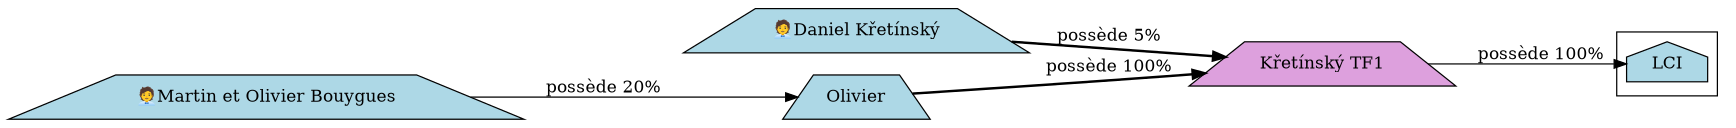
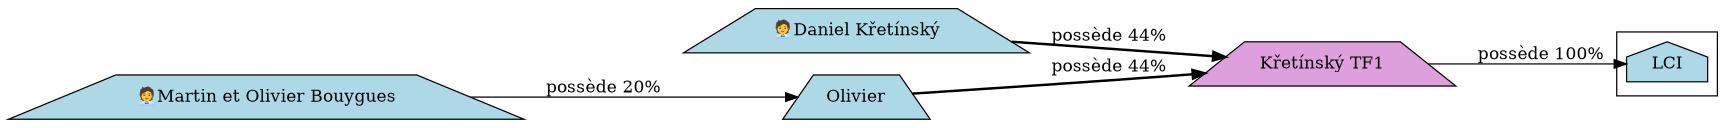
(1109, 36) -> (1109, 36)
(1109, 67) -> (1109, 67)
